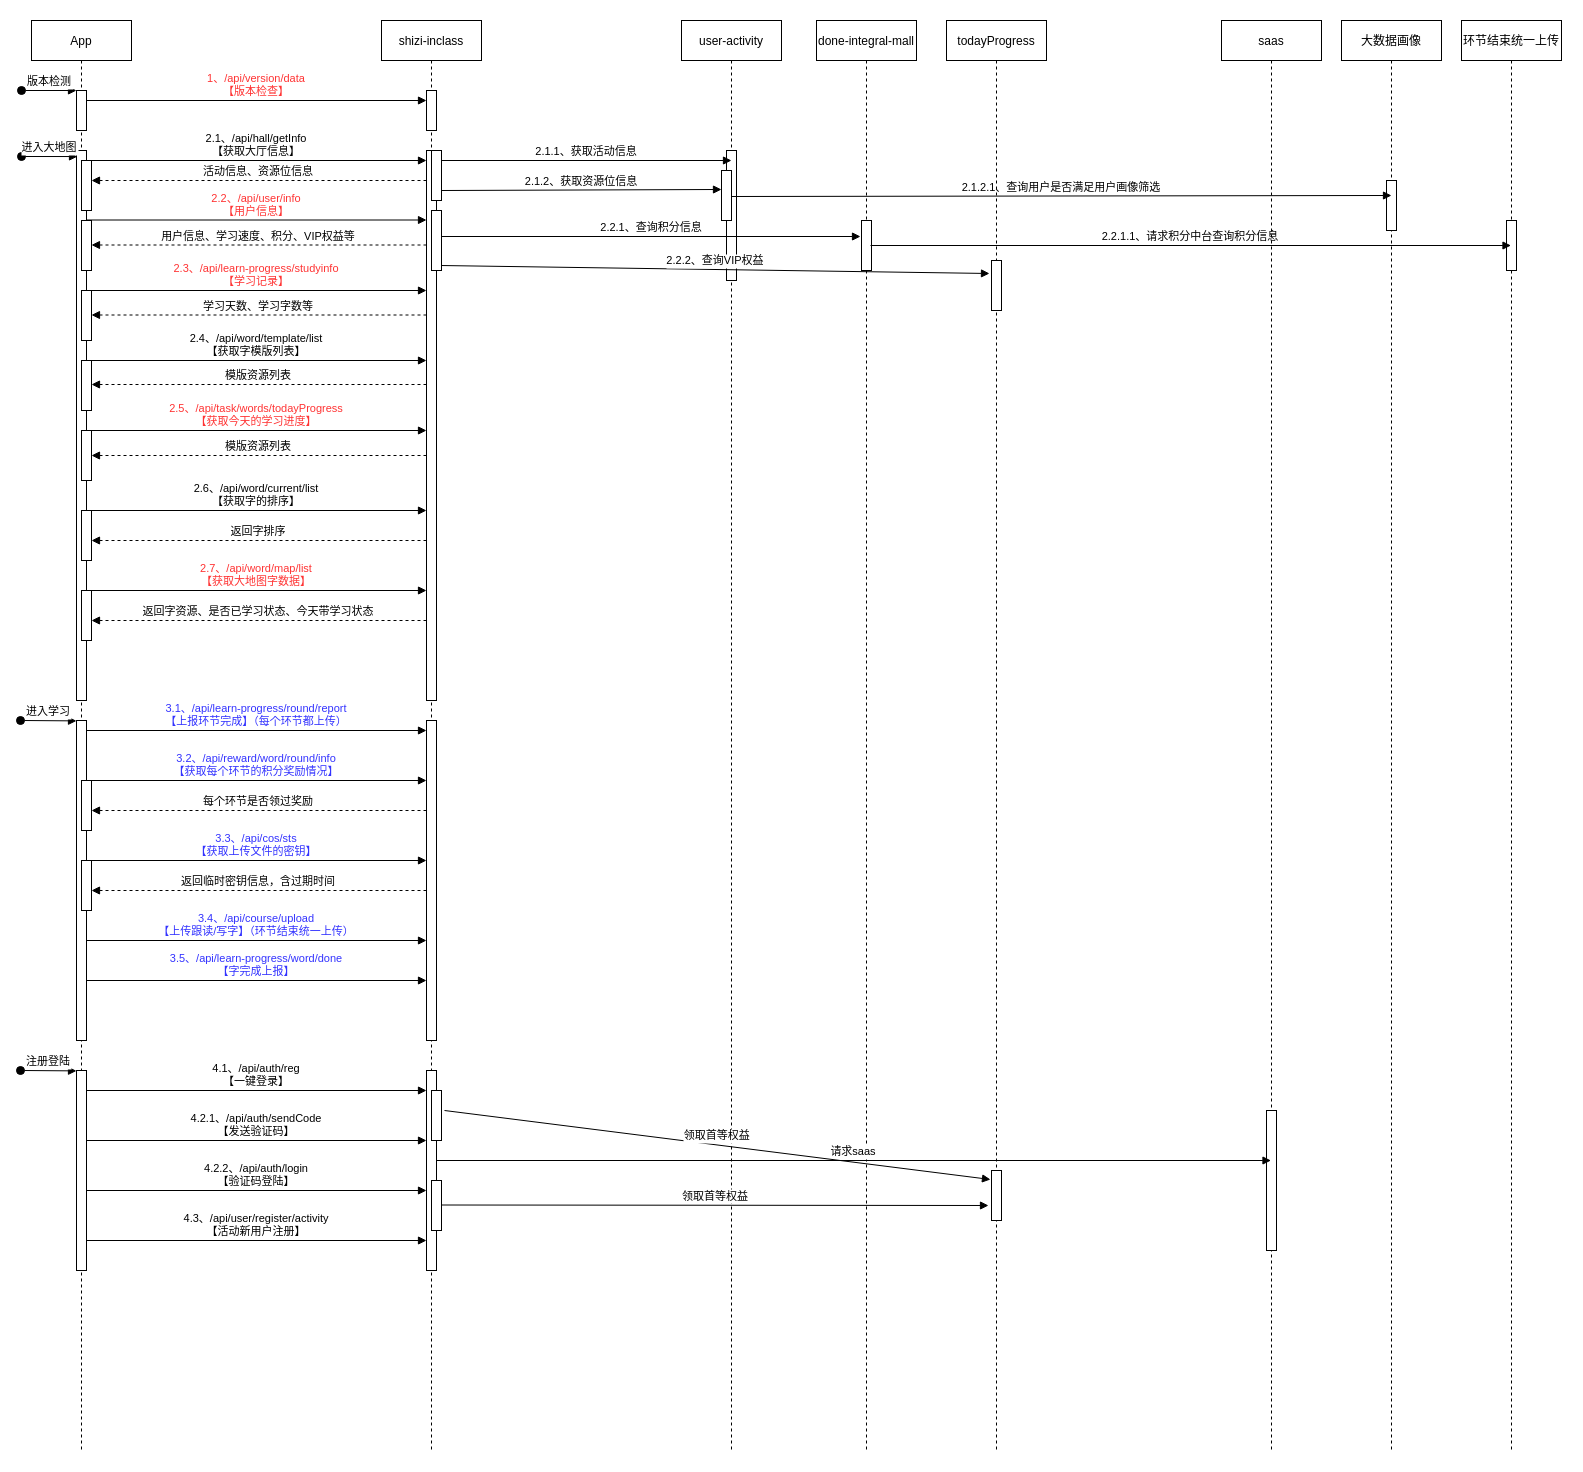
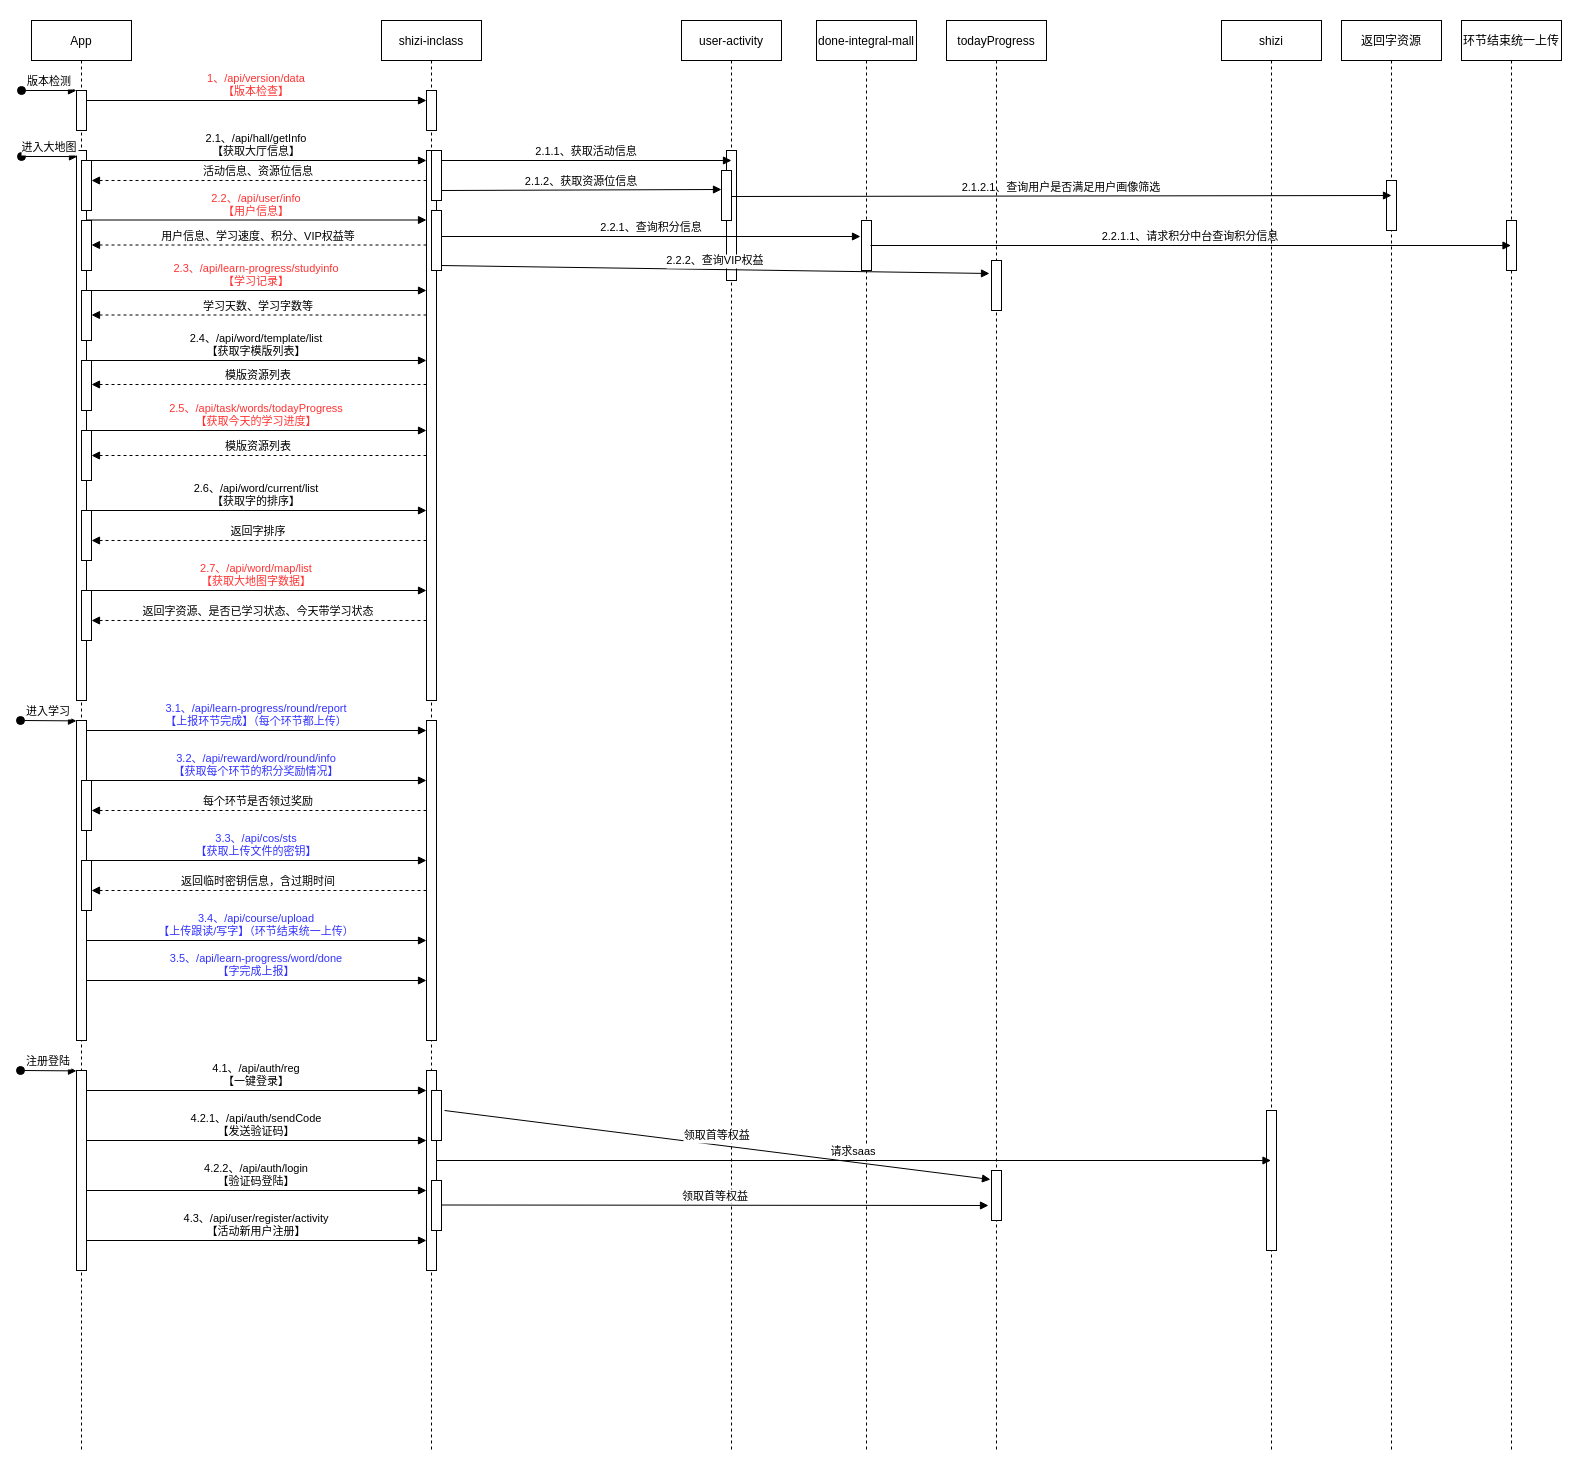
(1271, 41) -> (1271, 41)
(1391, 41) -> (1391, 41)
